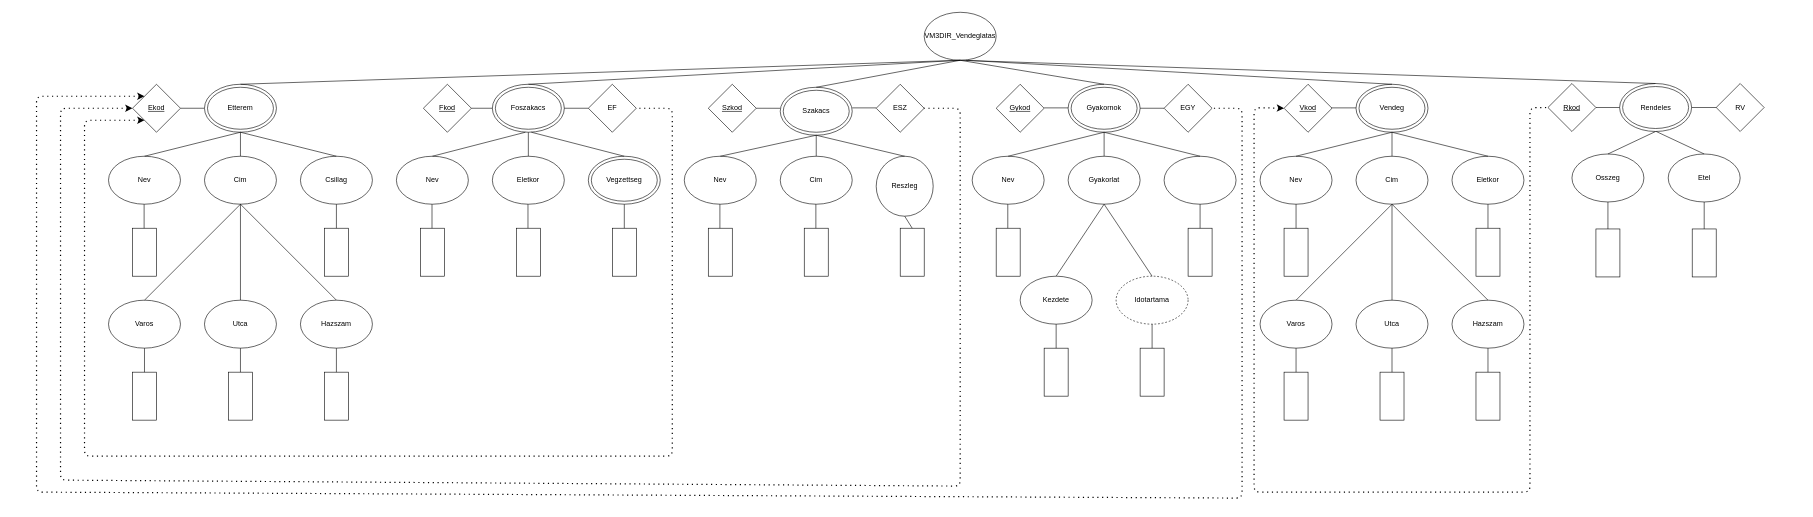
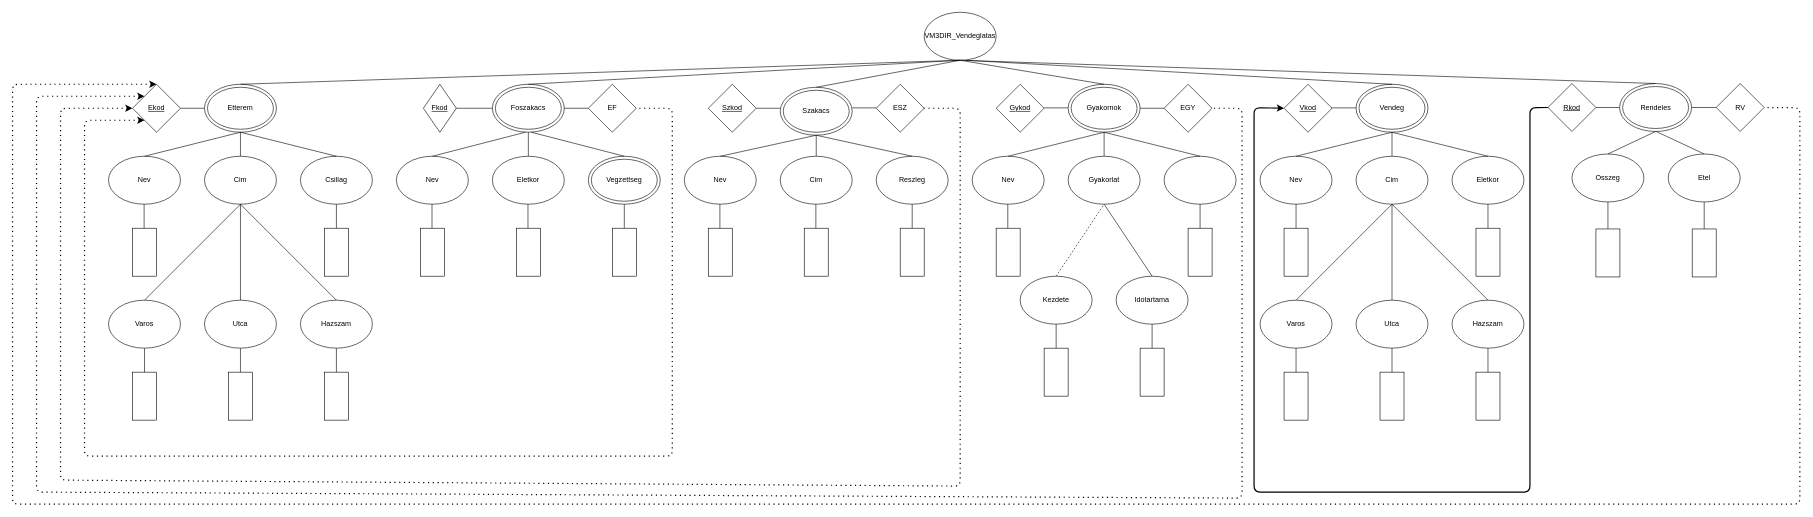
(447, 108) -> (440, 108)
(905, 186) -> (912, 180)
(1080, 241) -> (1080, 241)
(1152, 300) -> (1152, 300)
(1388, 492) -> (1388, 492)
none -> (842, 504)
